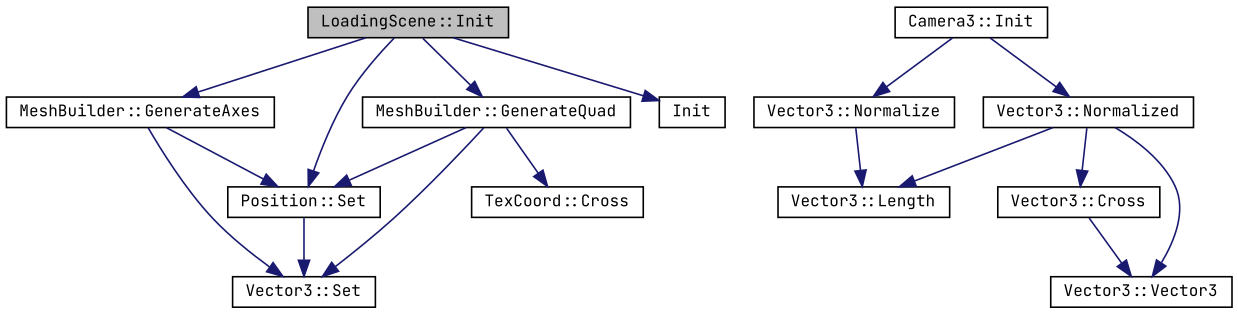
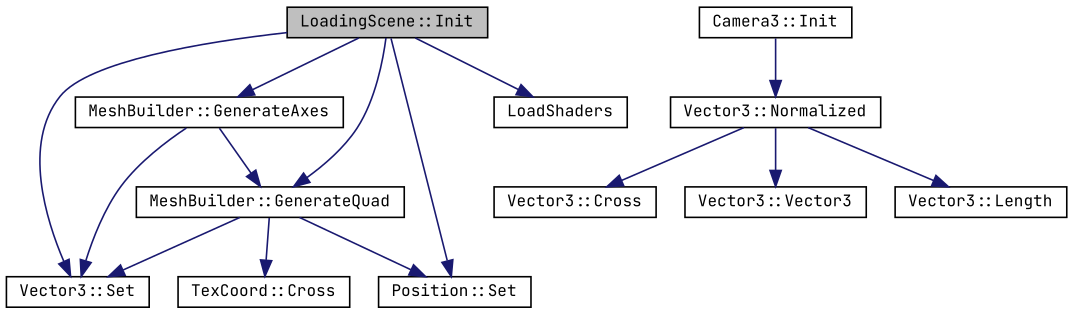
(692, 112) -> (561, 112)
(854, 112) -> none
(215, 153) -> (235, 151)
(304, 239) -> (87, 77)
(1105, 241) -> none
